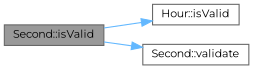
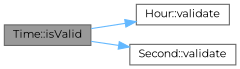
(196, 15) -> (183, 15)
(54, 35) -> (48, 35)
